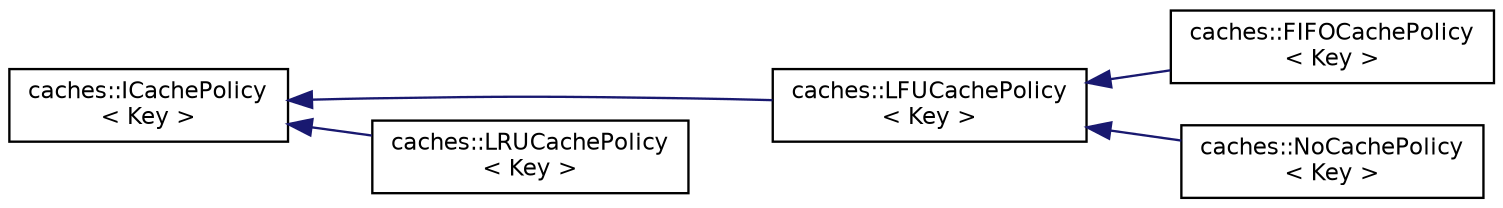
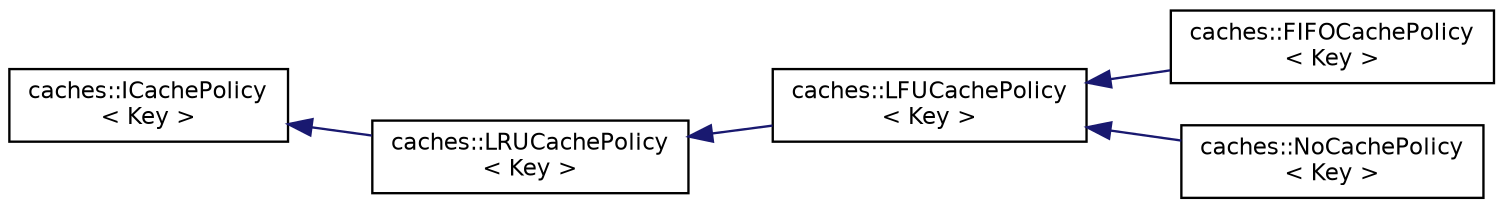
(542, 97) -> (742, 130)
